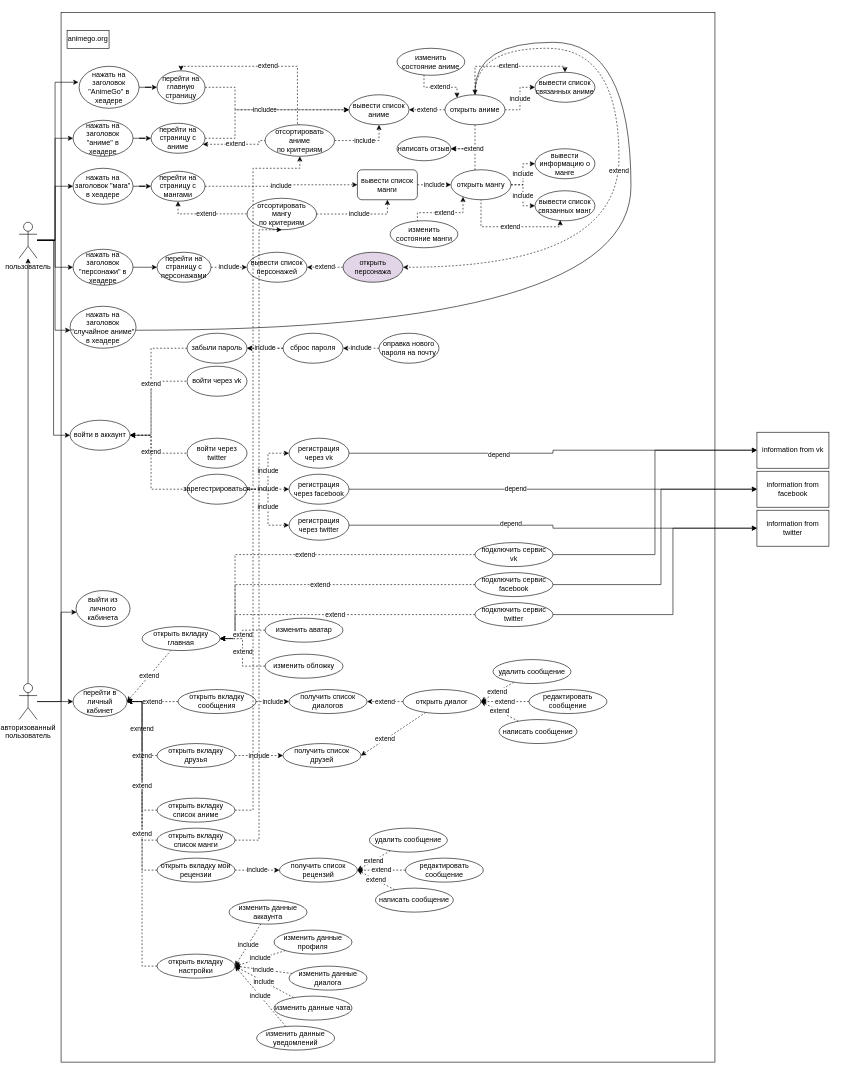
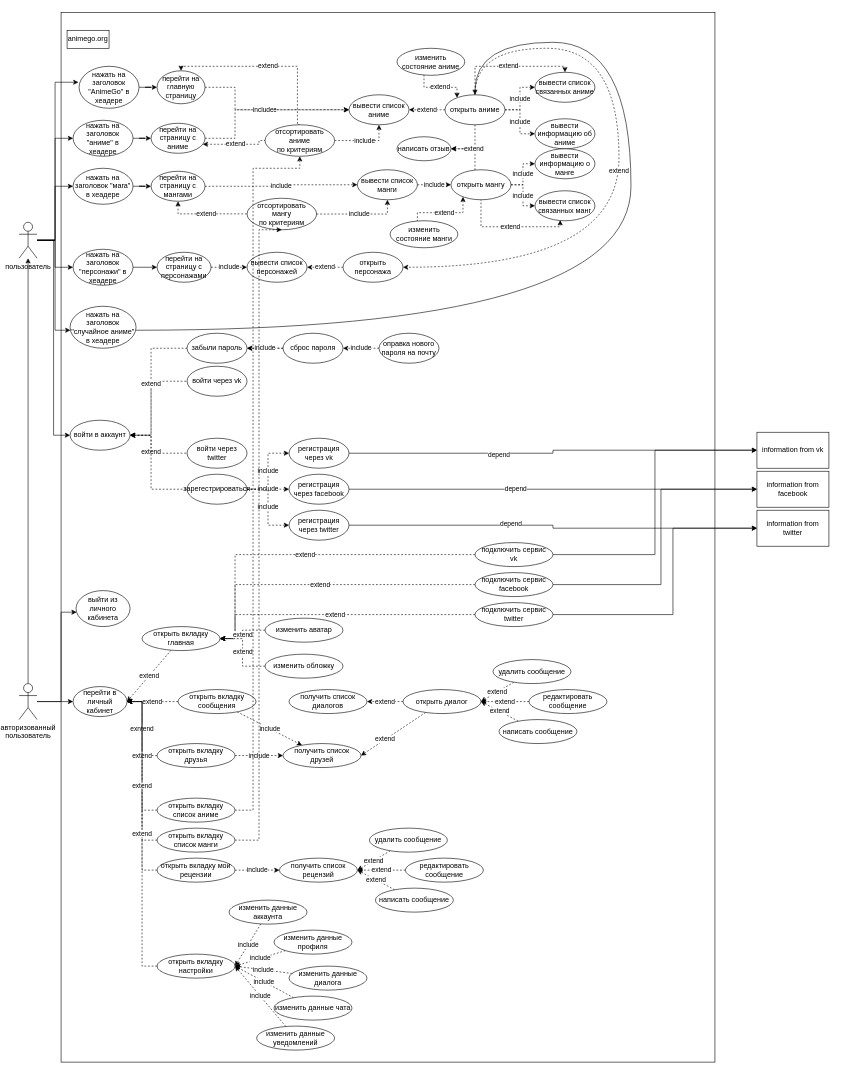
none -> (520, 121)
none -> (565, 134)
(387, 185) -> (387, 185)
(373, 267) -> (373, 267)
(272, 702) -> (271, 729)
